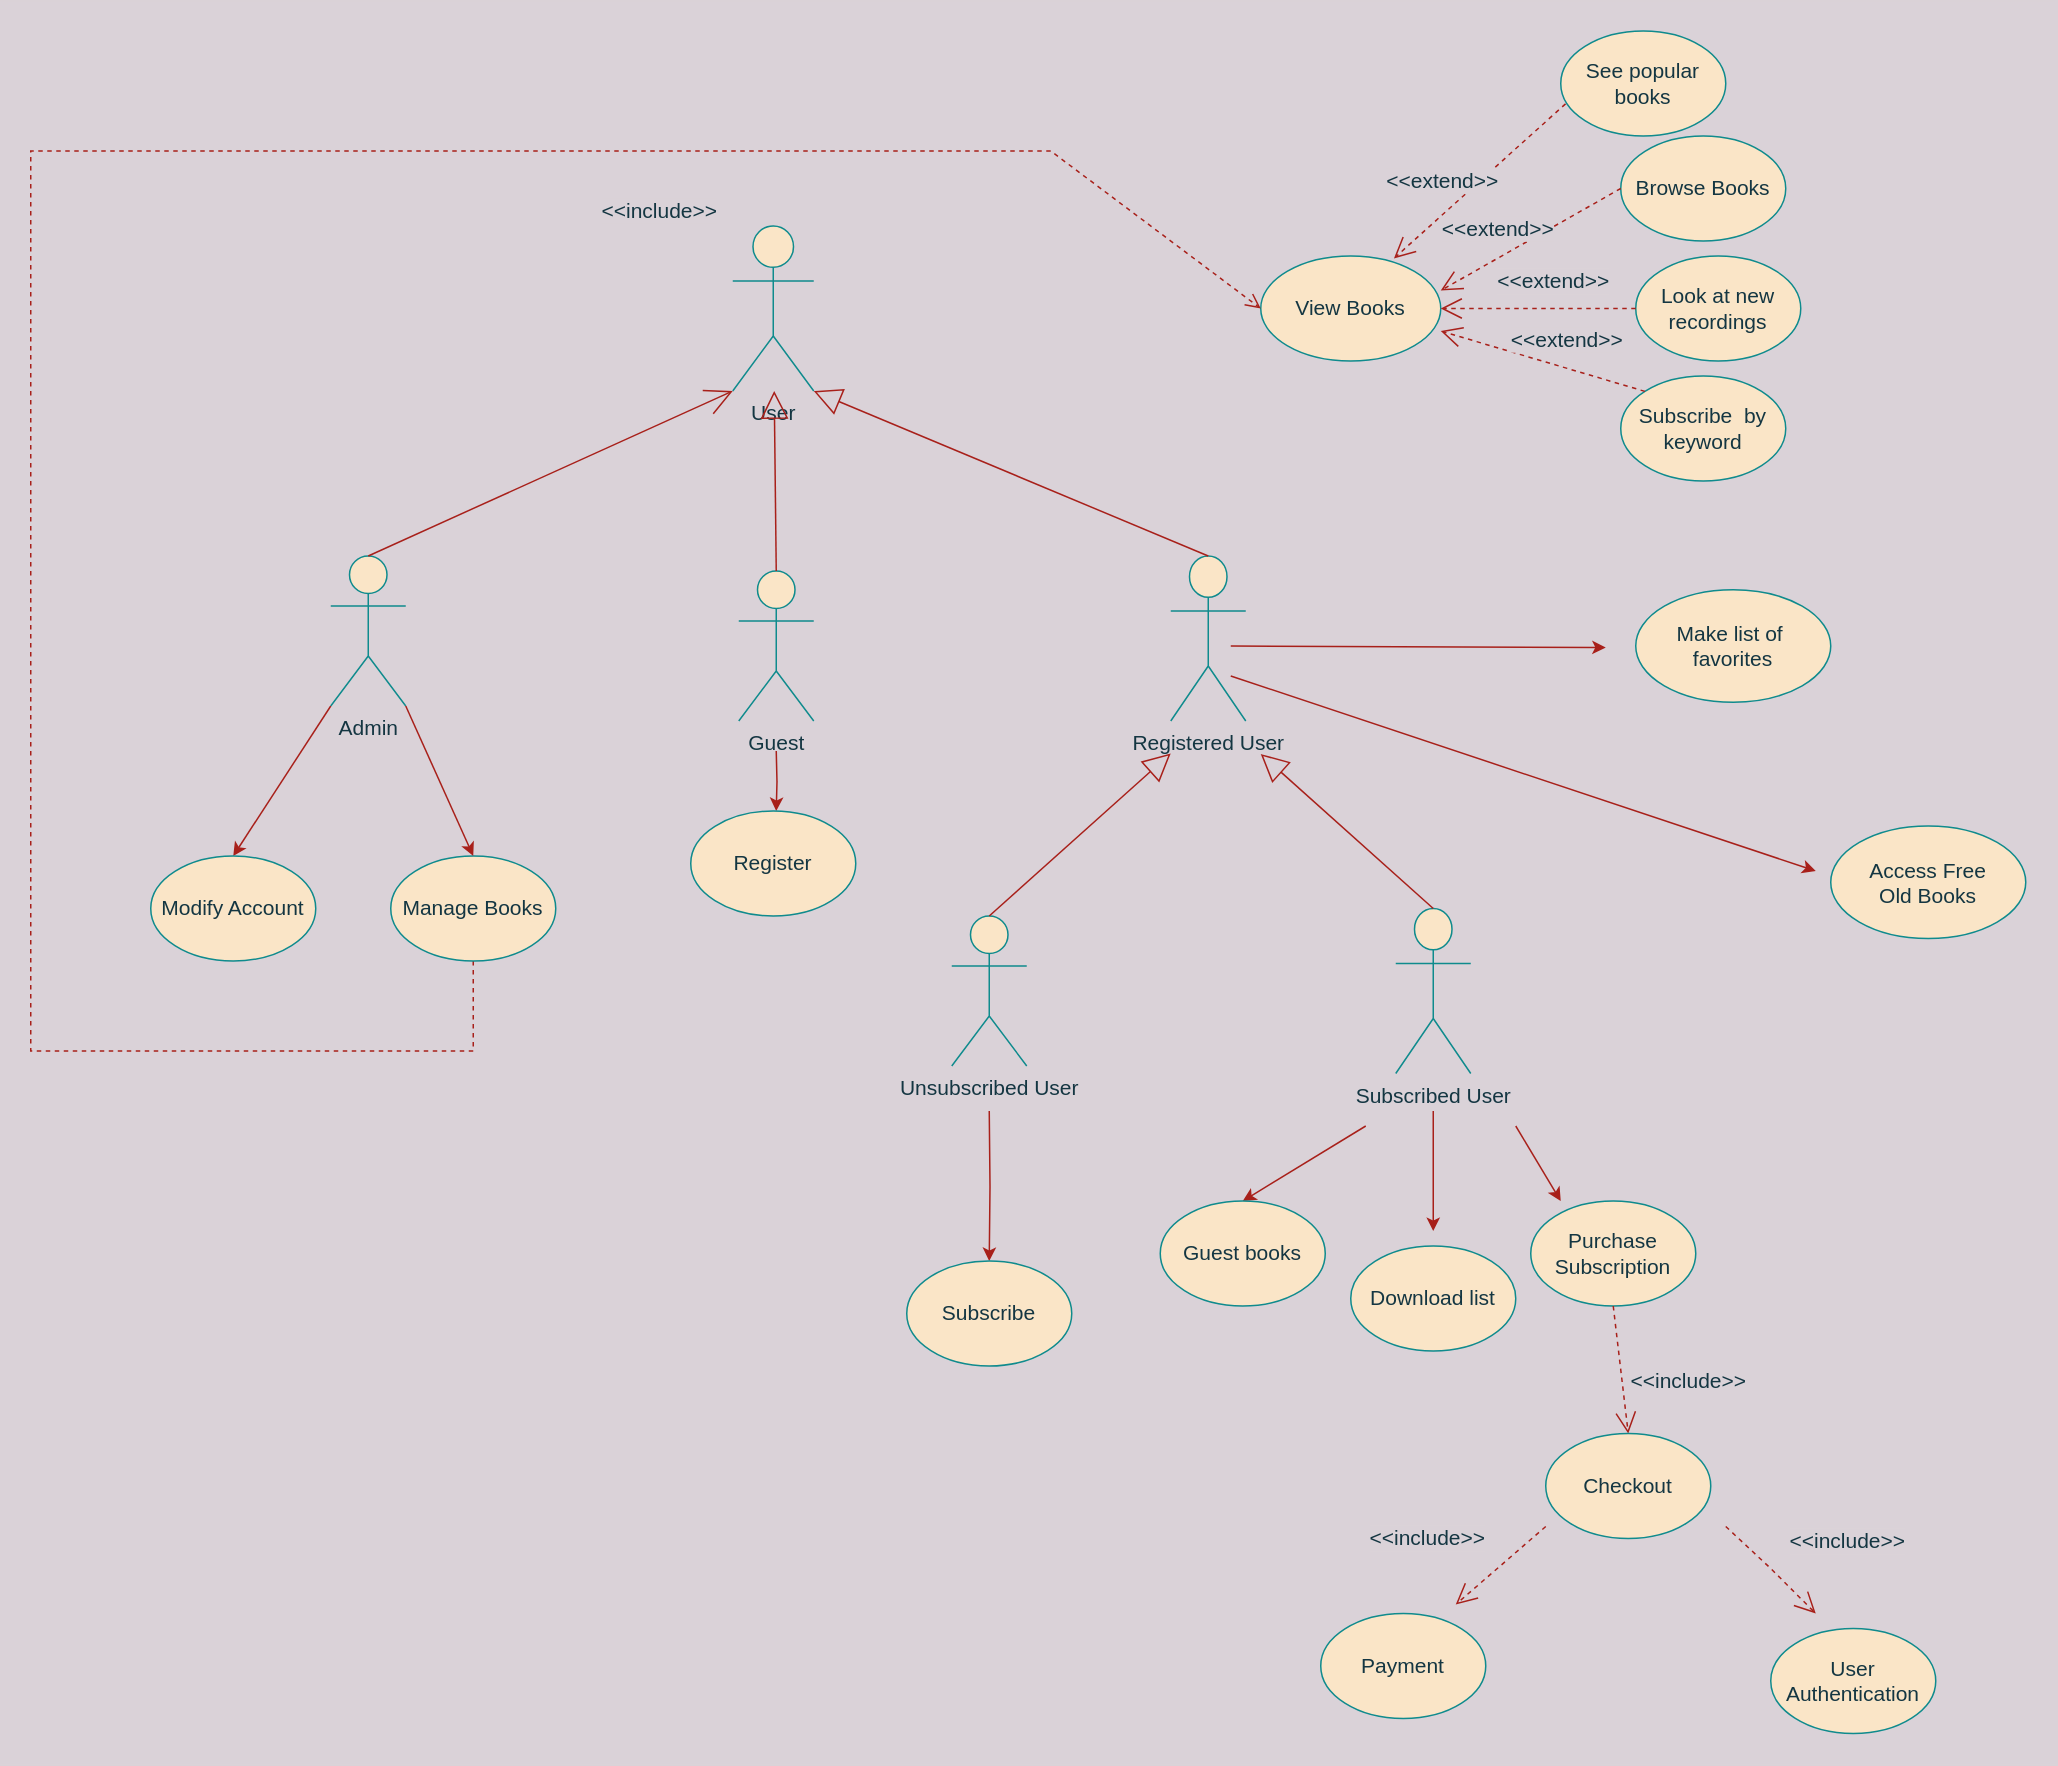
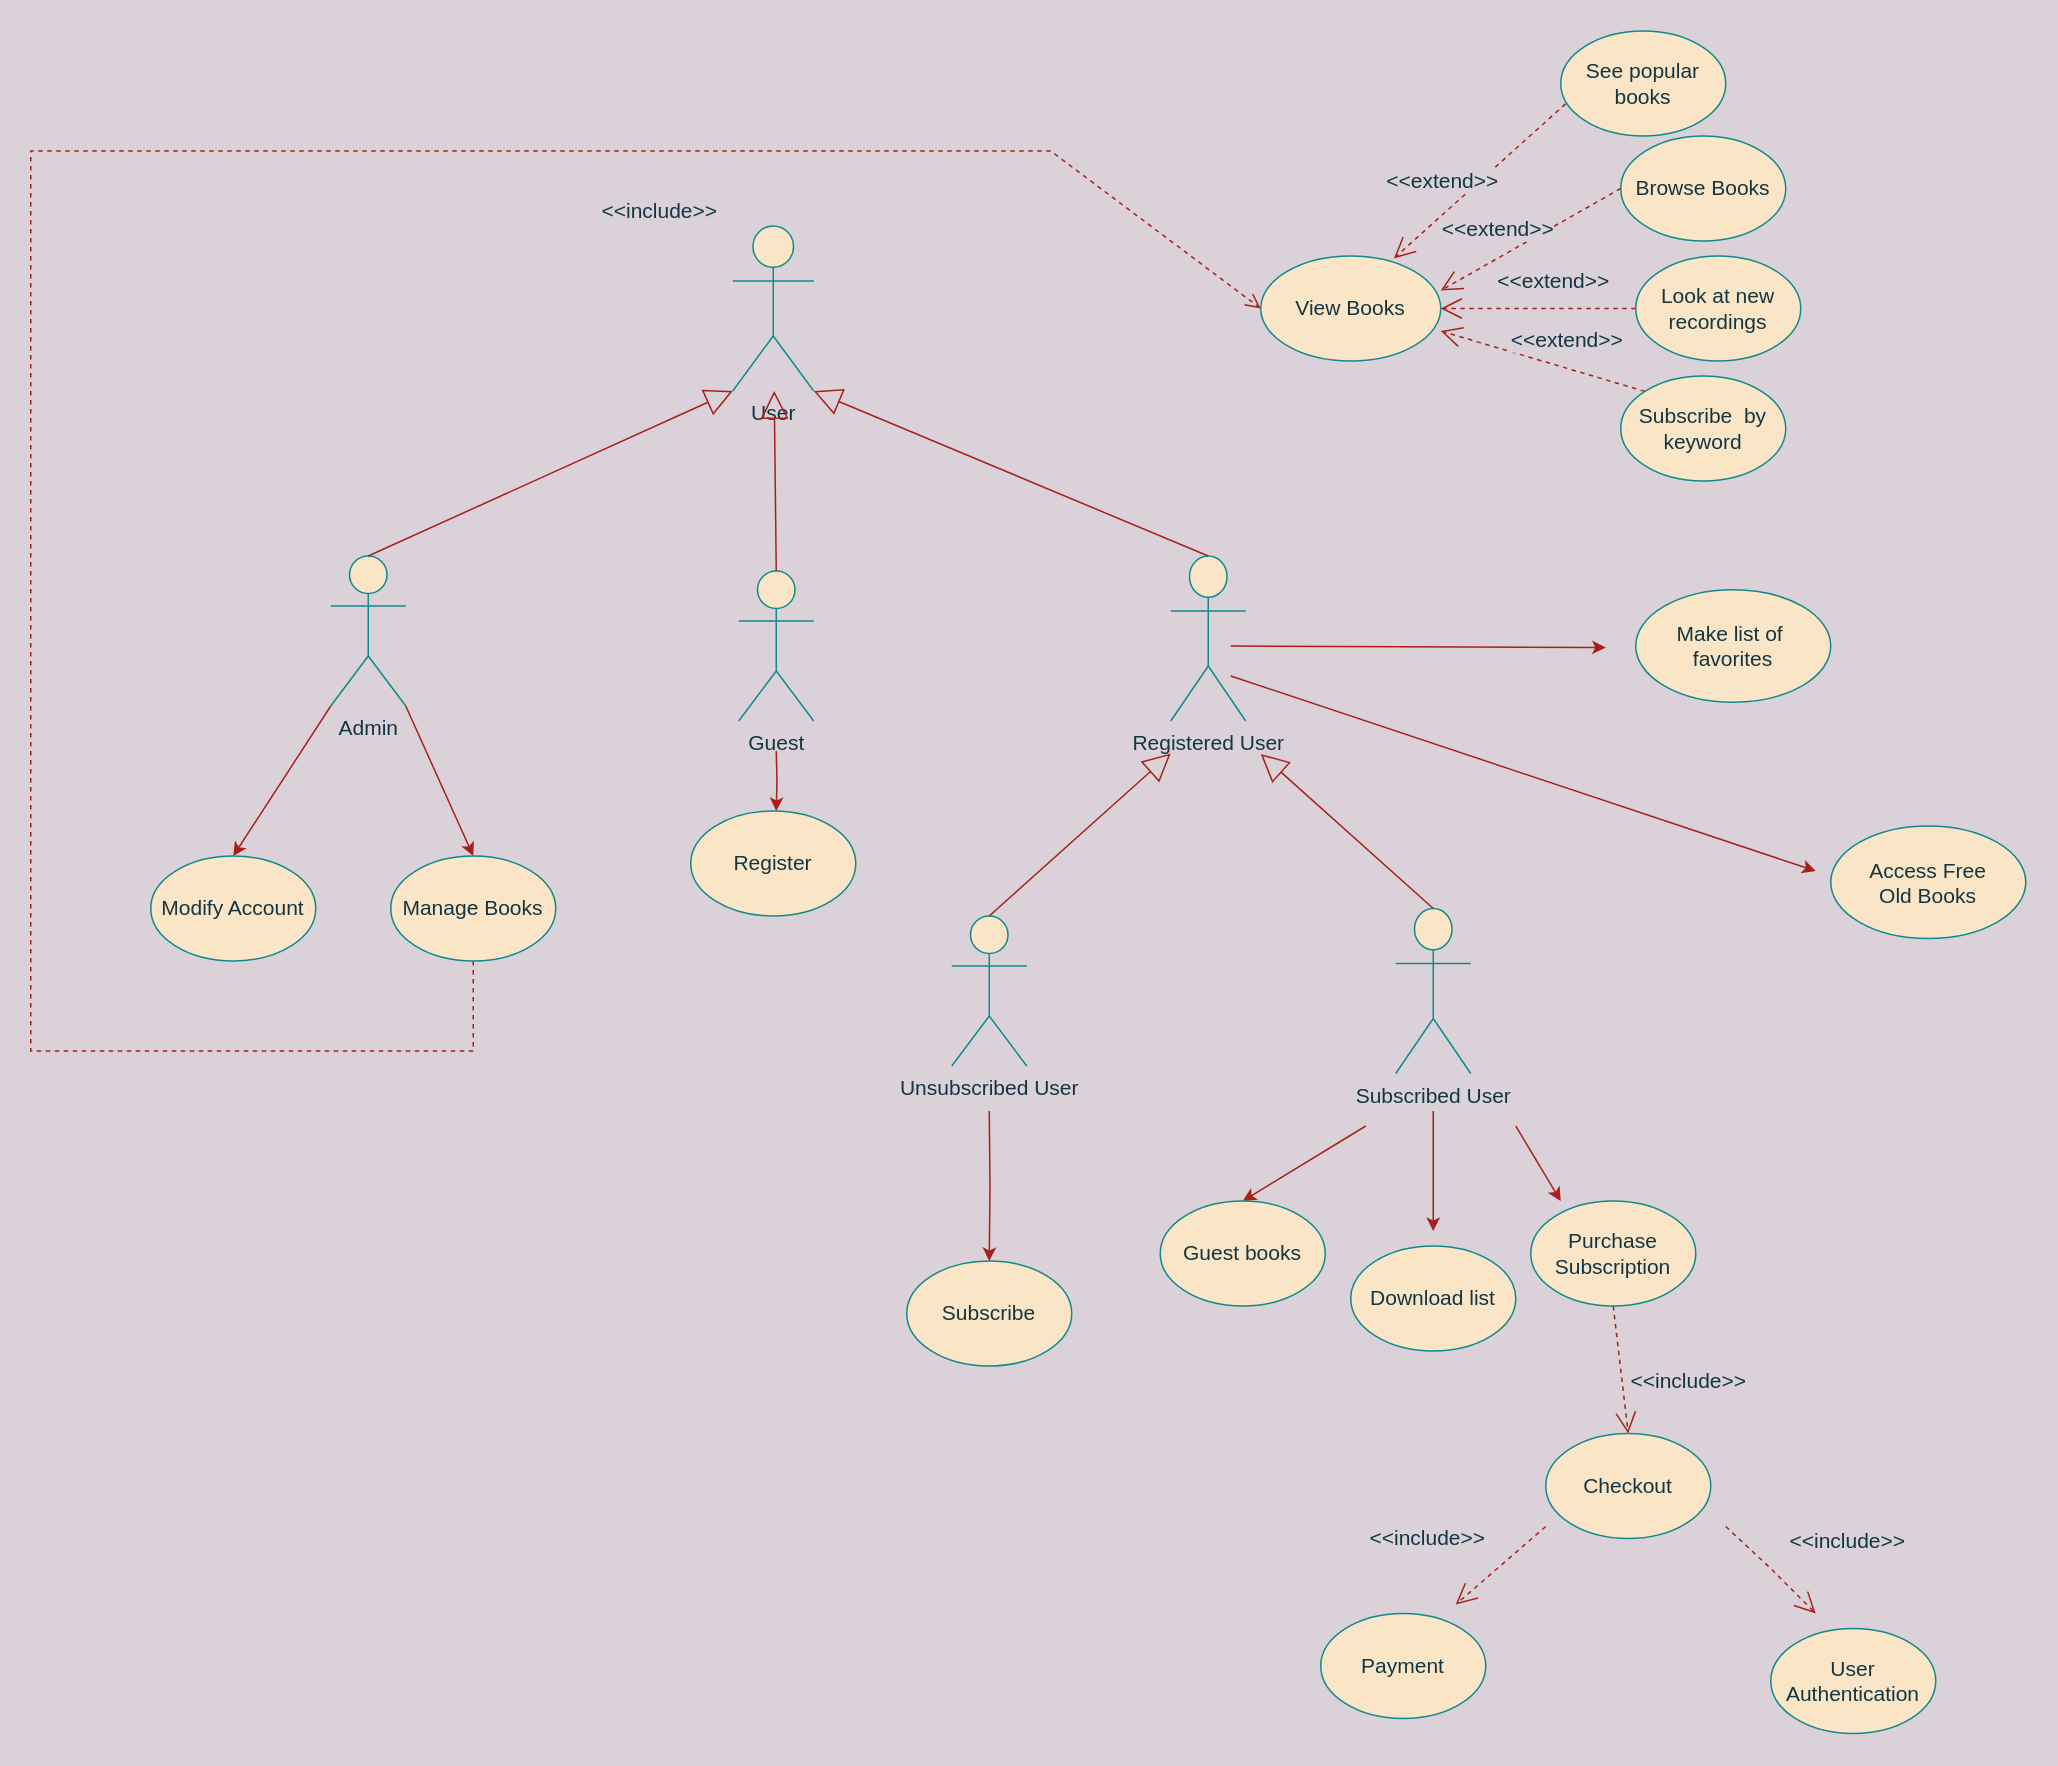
(717, 398) -> (706, 403)
